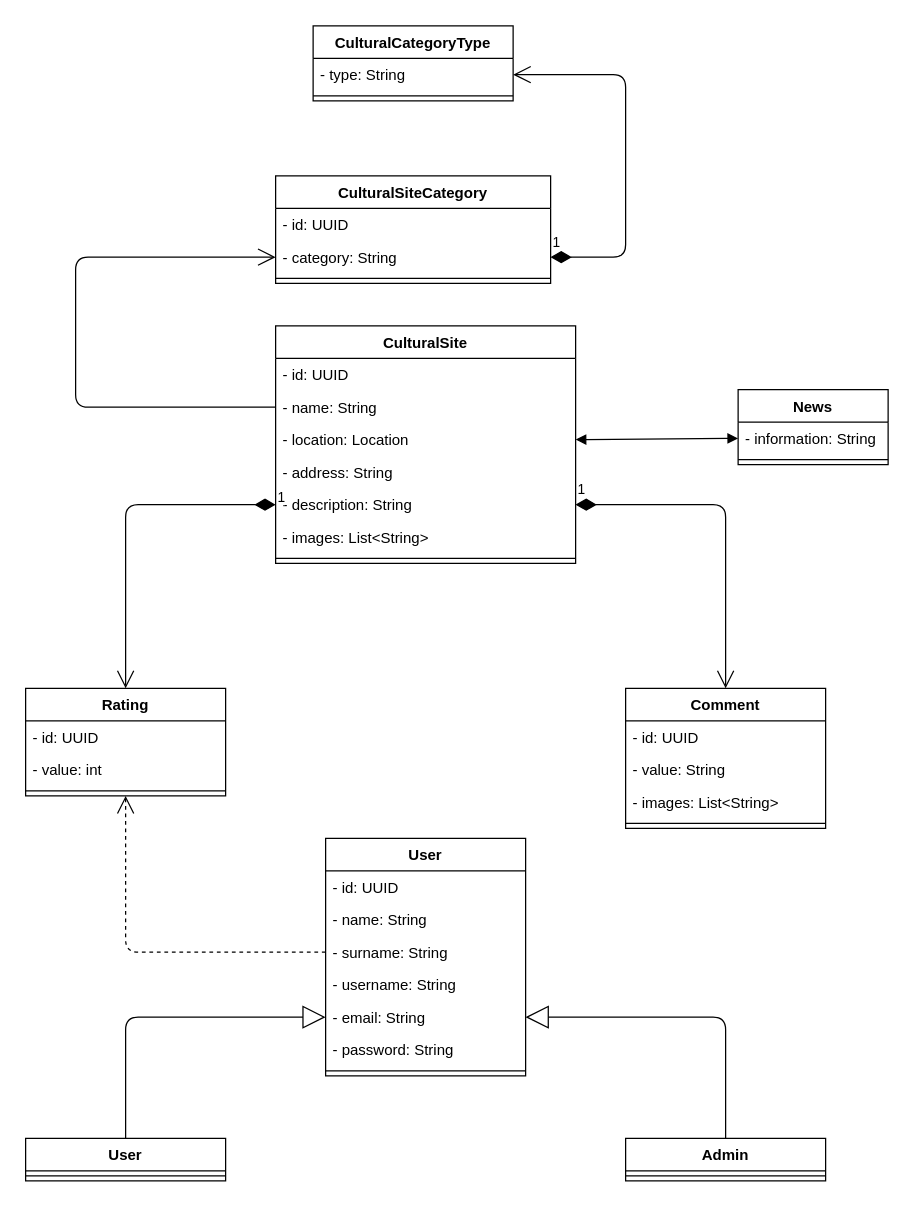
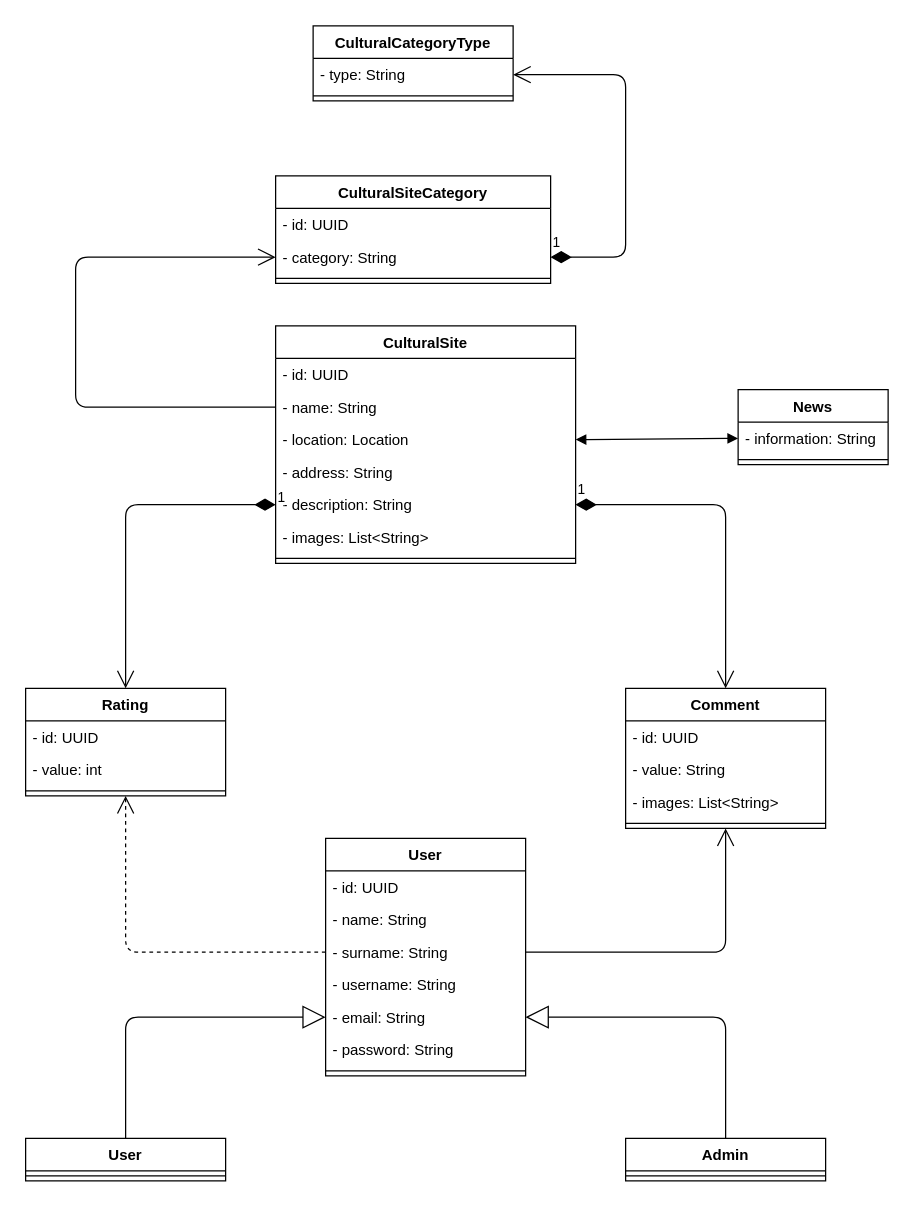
none -> (681, 952)
